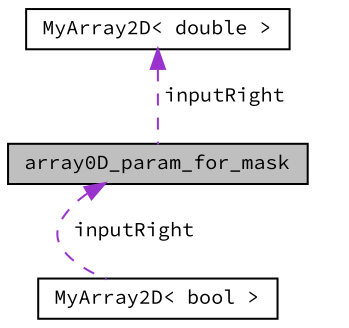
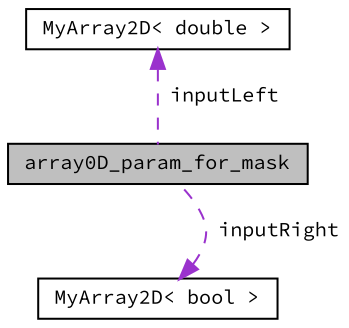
(219, 97) -> (219, 97)
(59, 243) -> (205, 222)
